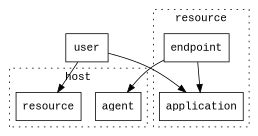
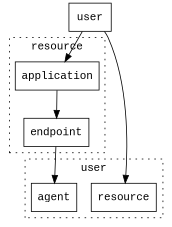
(199, 73) -> (57, 100)
(78, 77) -> (94, 168)
